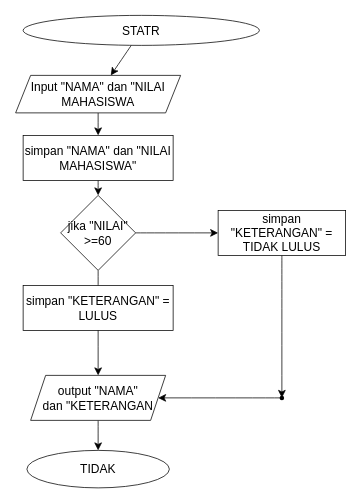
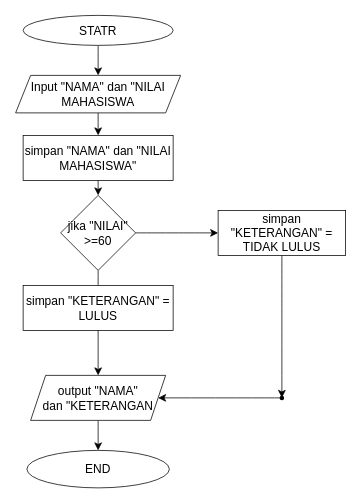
(141, 30) -> (98, 30)
(98, 469) -> (98, 469)
